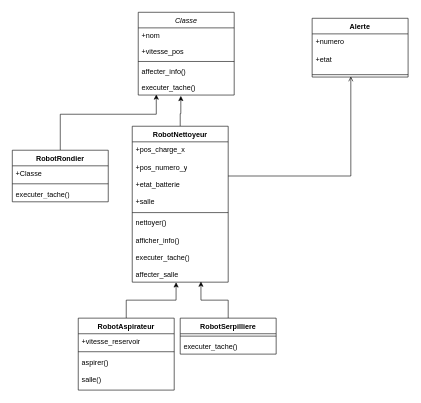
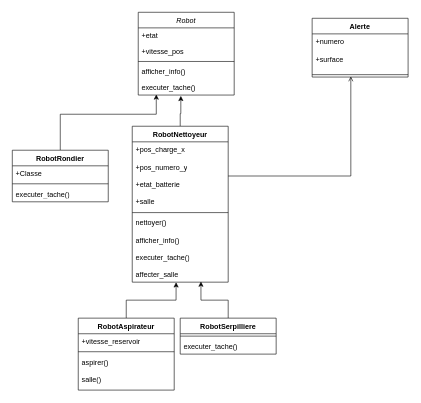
(186, 20) -> (186, 20)
(150, 36) -> (152, 36)
(330, 47) -> (332, 47)
(171, 72) -> (170, 72)
